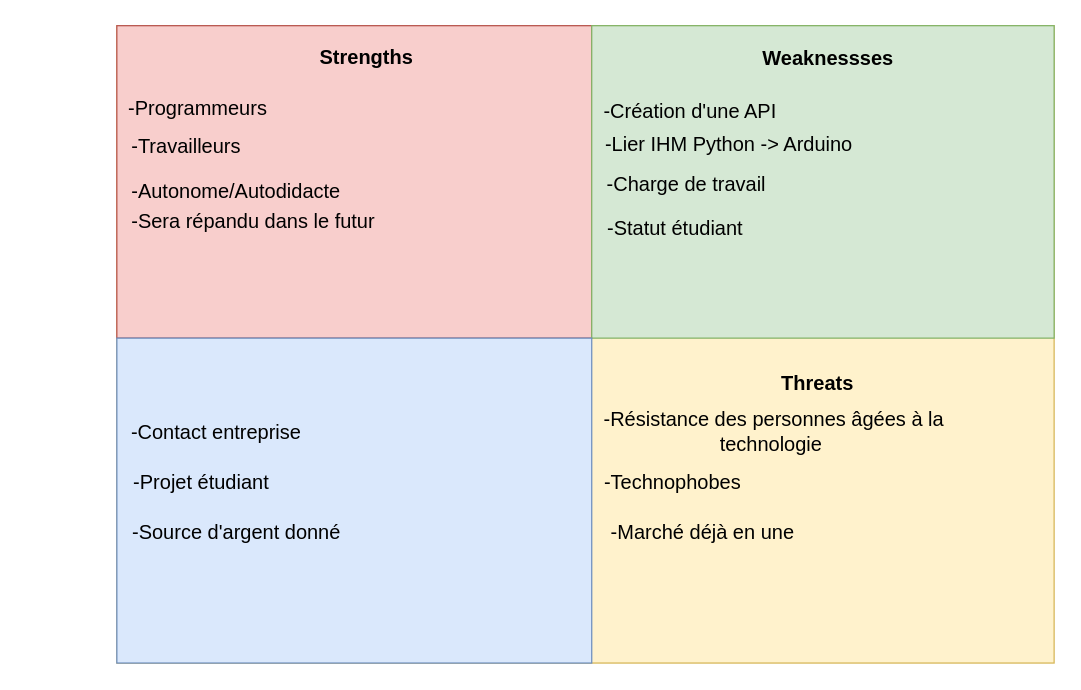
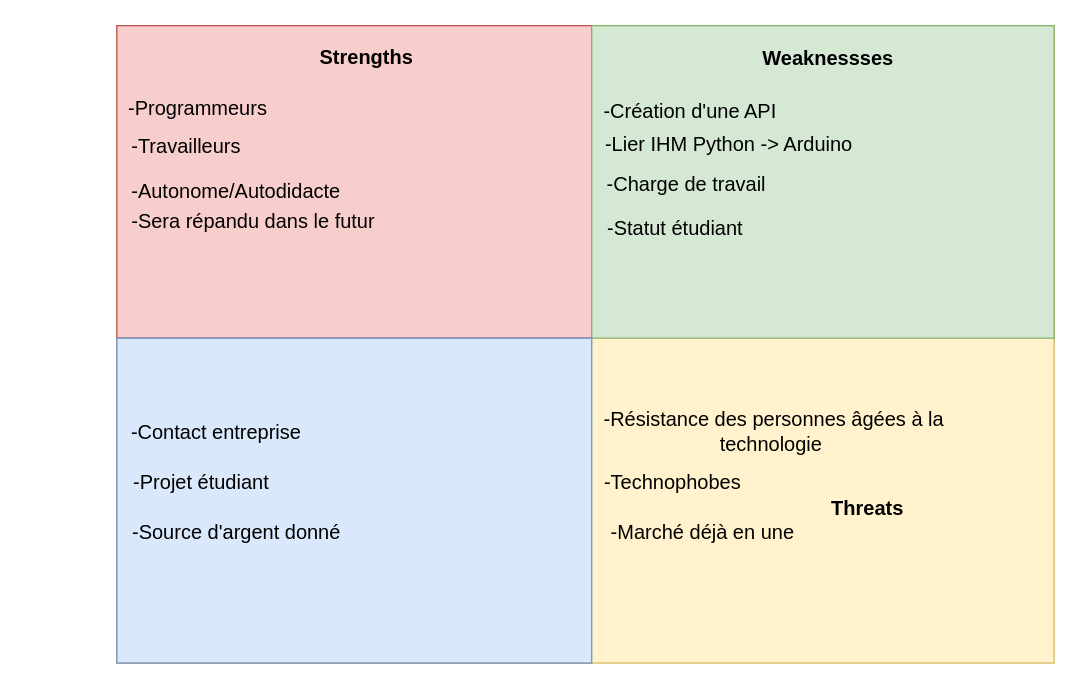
(842, 382) -> (892, 507)
